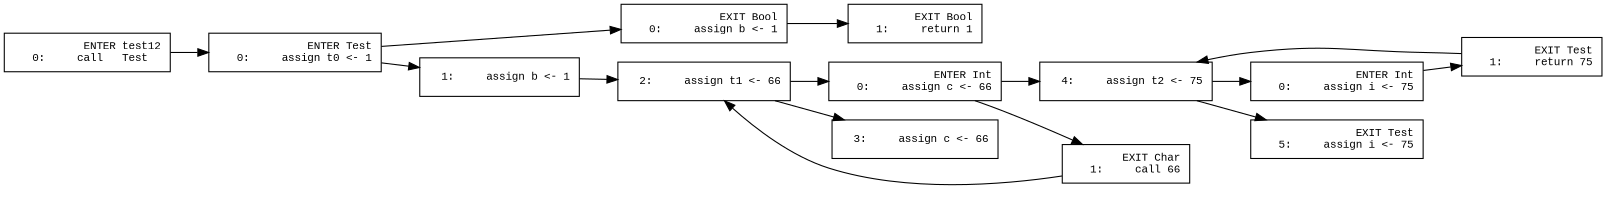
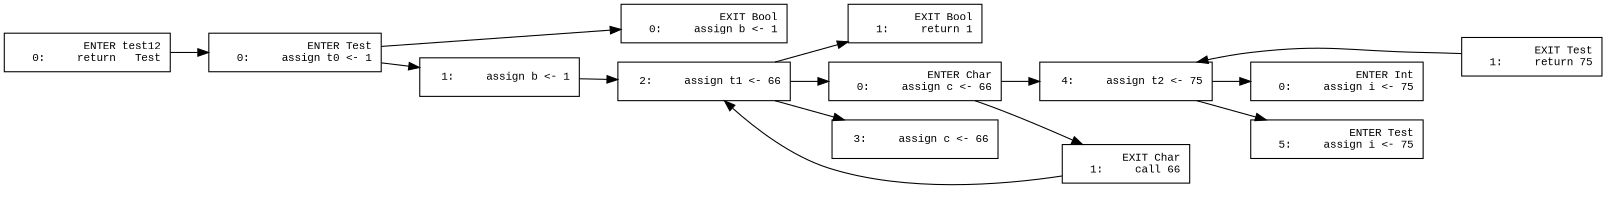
(812, 24) -> (806, 53)
(87, 52) -> (87, 52)
(1437, 69) -> none
(915, 81) -> (915, 81)
(1337, 139) -> (1337, 139)
